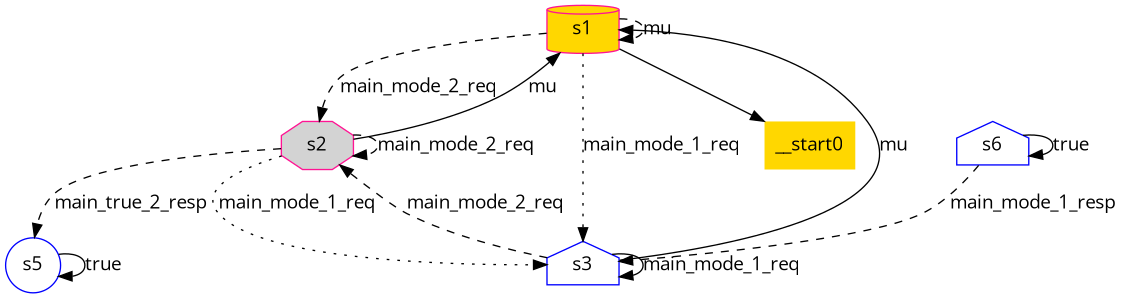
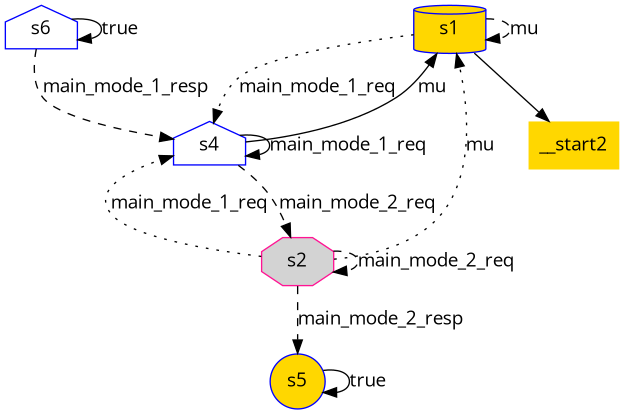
(583, 29) -> (450, 29)
(423, 49) -> none
(457, 114) -> (450, 200)
(810, 145) -> (574, 145)
(131, 204) -> (380, 320)
(33, 265) -> (298, 381)
(583, 265) -> (210, 145)
